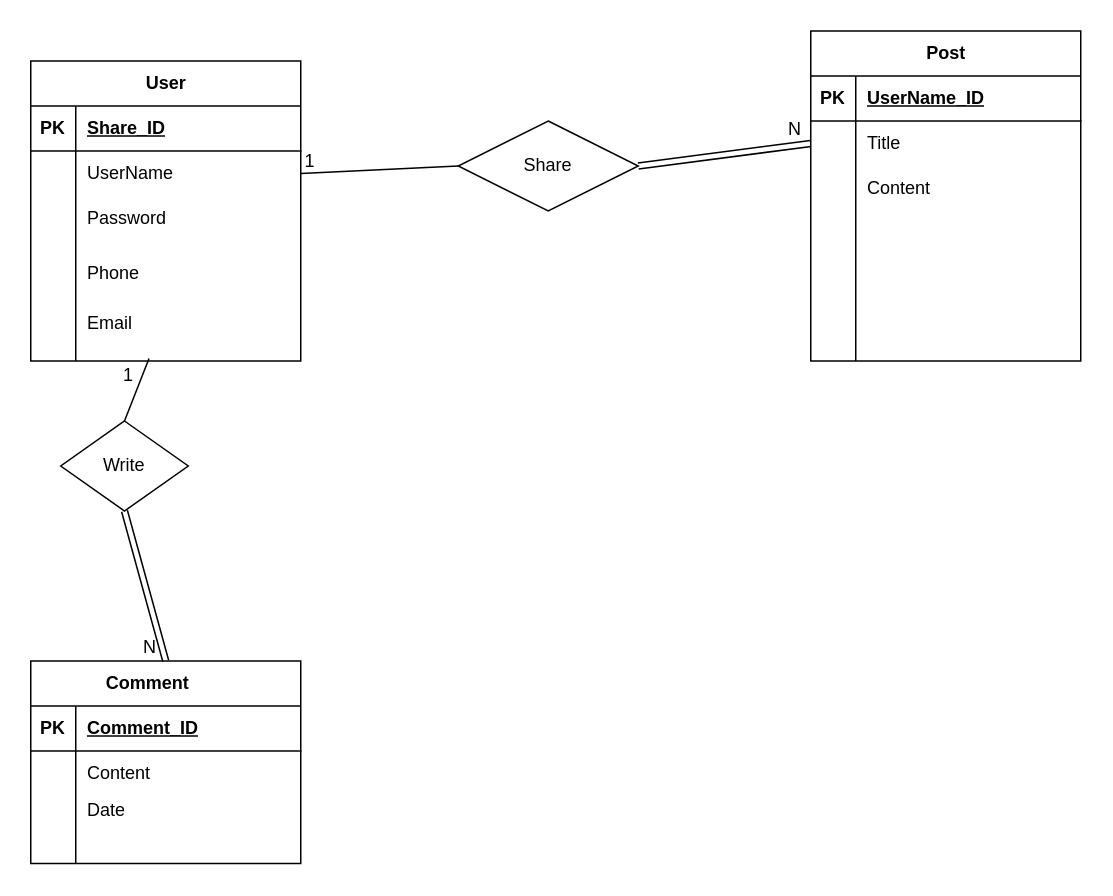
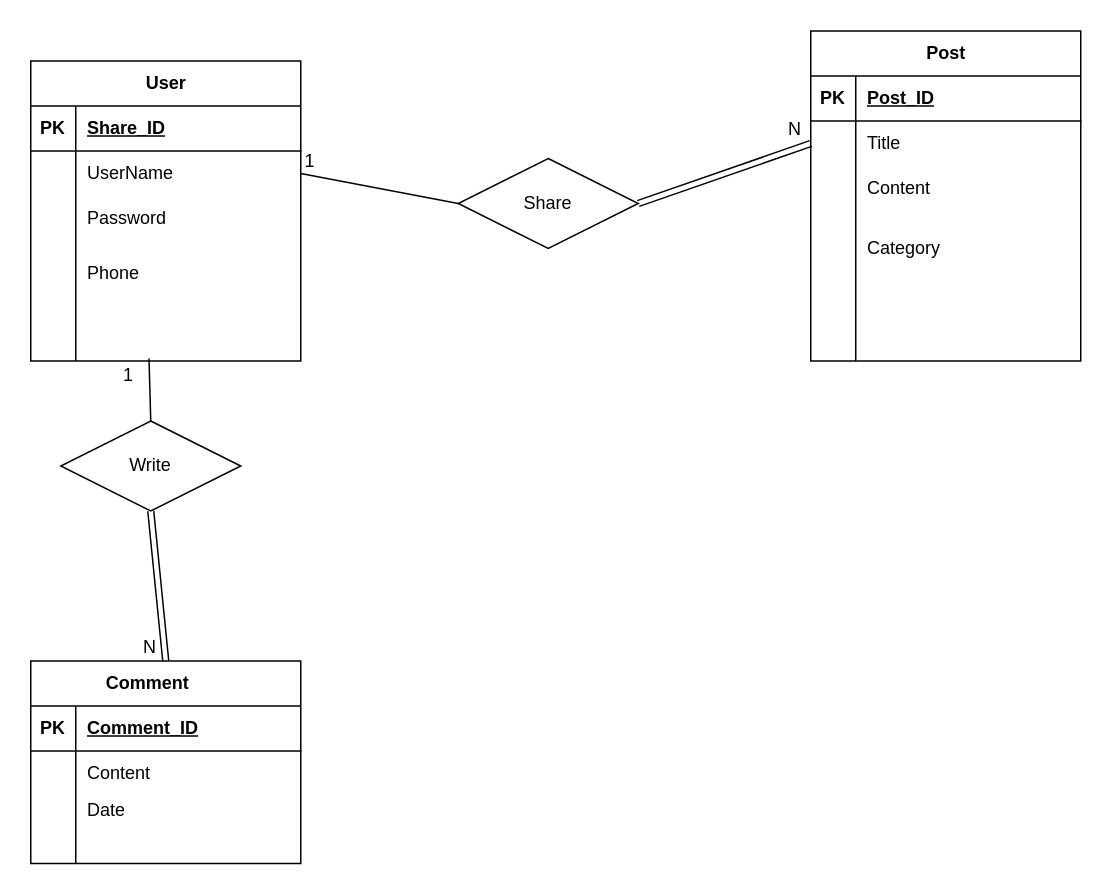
(923, 98) -> (903, 98)
(548, 166) -> (548, 203)
none -> (968, 248)
(188, 323) -> none
(125, 466) -> (151, 466)
